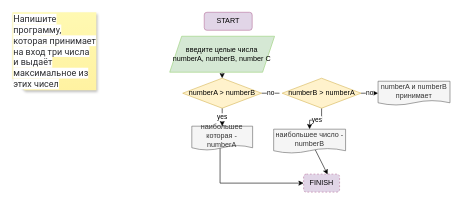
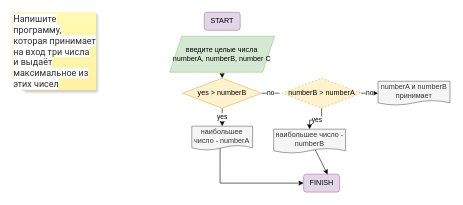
(228, 21) -> (222, 21)
(222, 93) -> (222, 93)
(322, 93) -> (322, 93)
(222, 136) -> (222, 136)
(322, 183) -> (322, 183)
